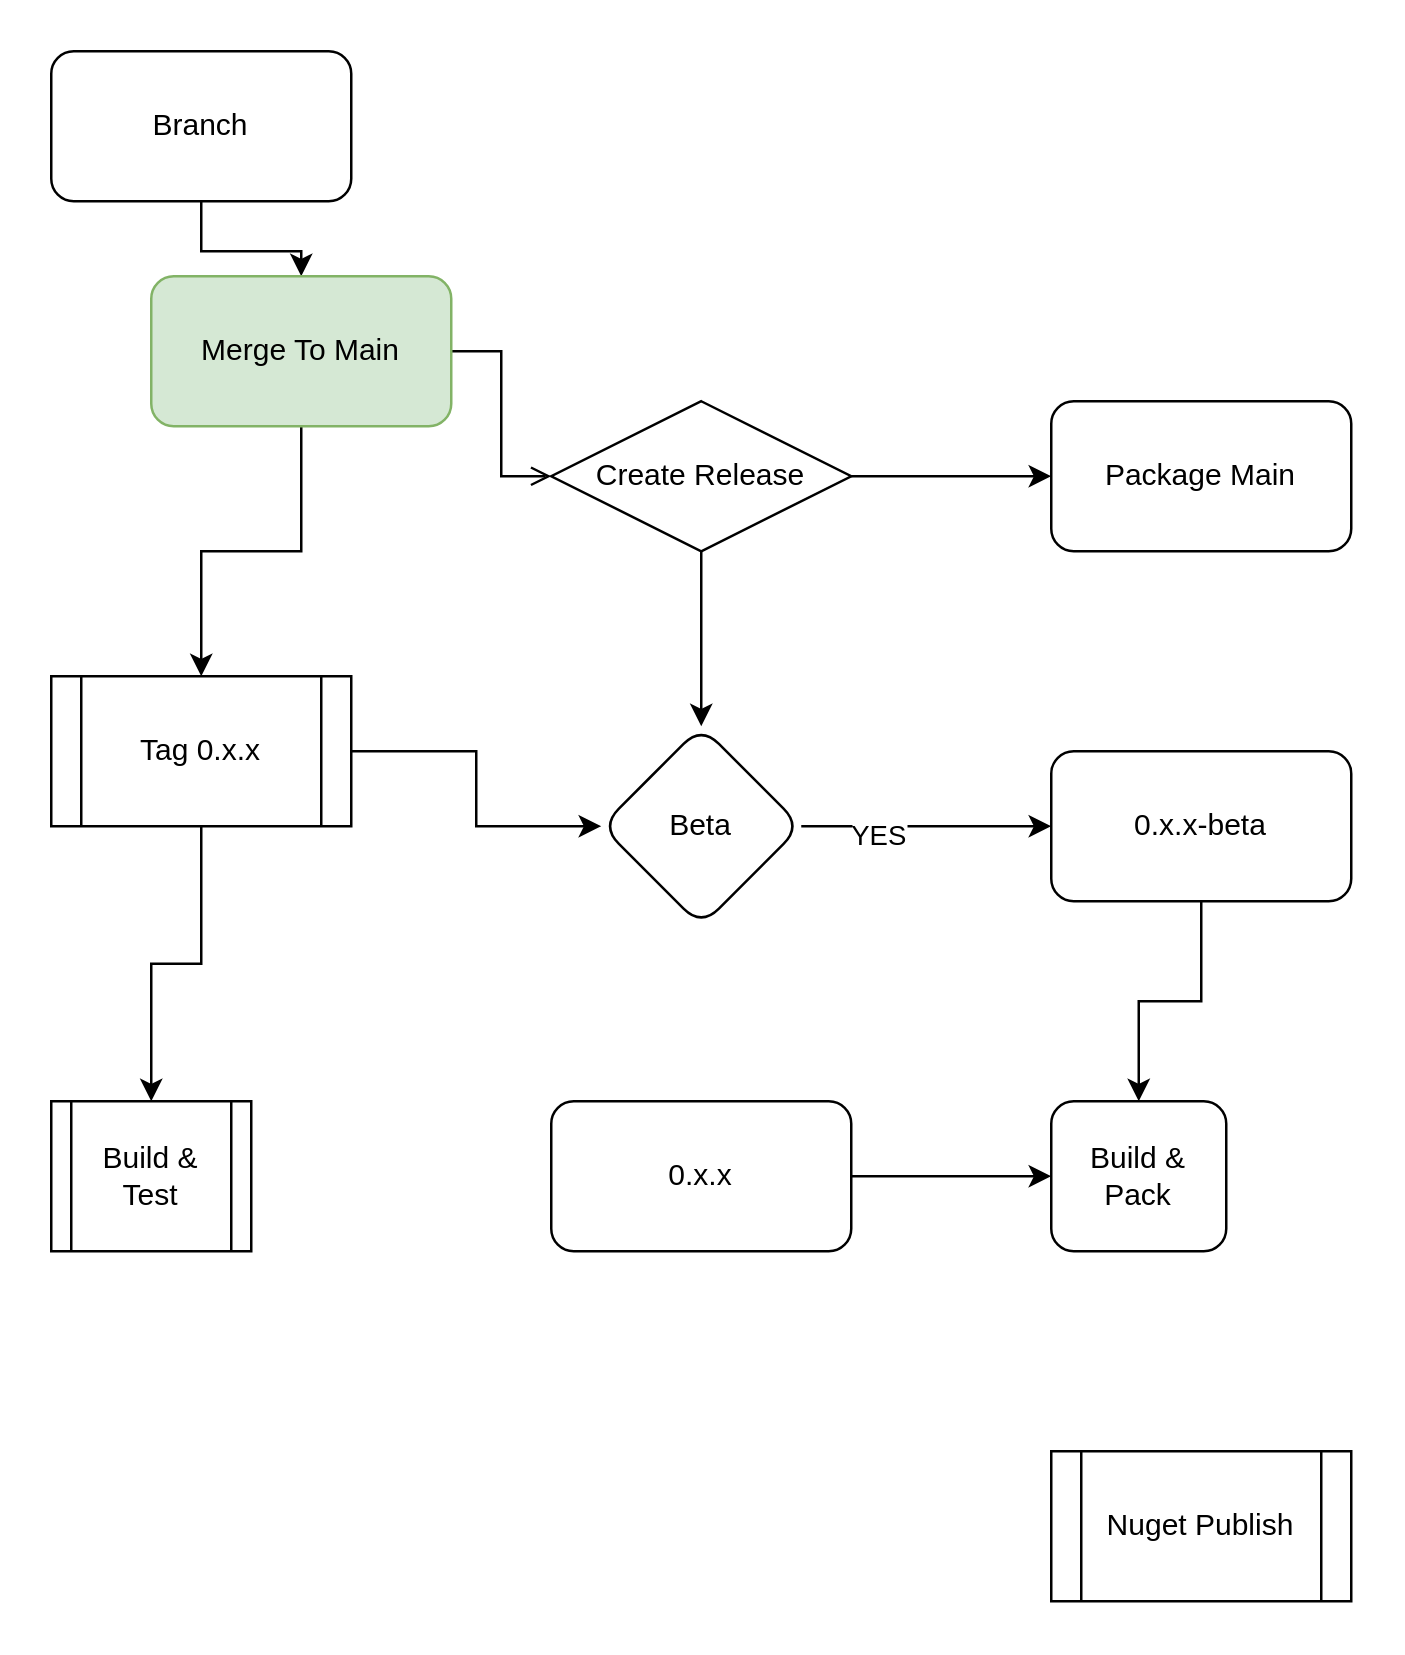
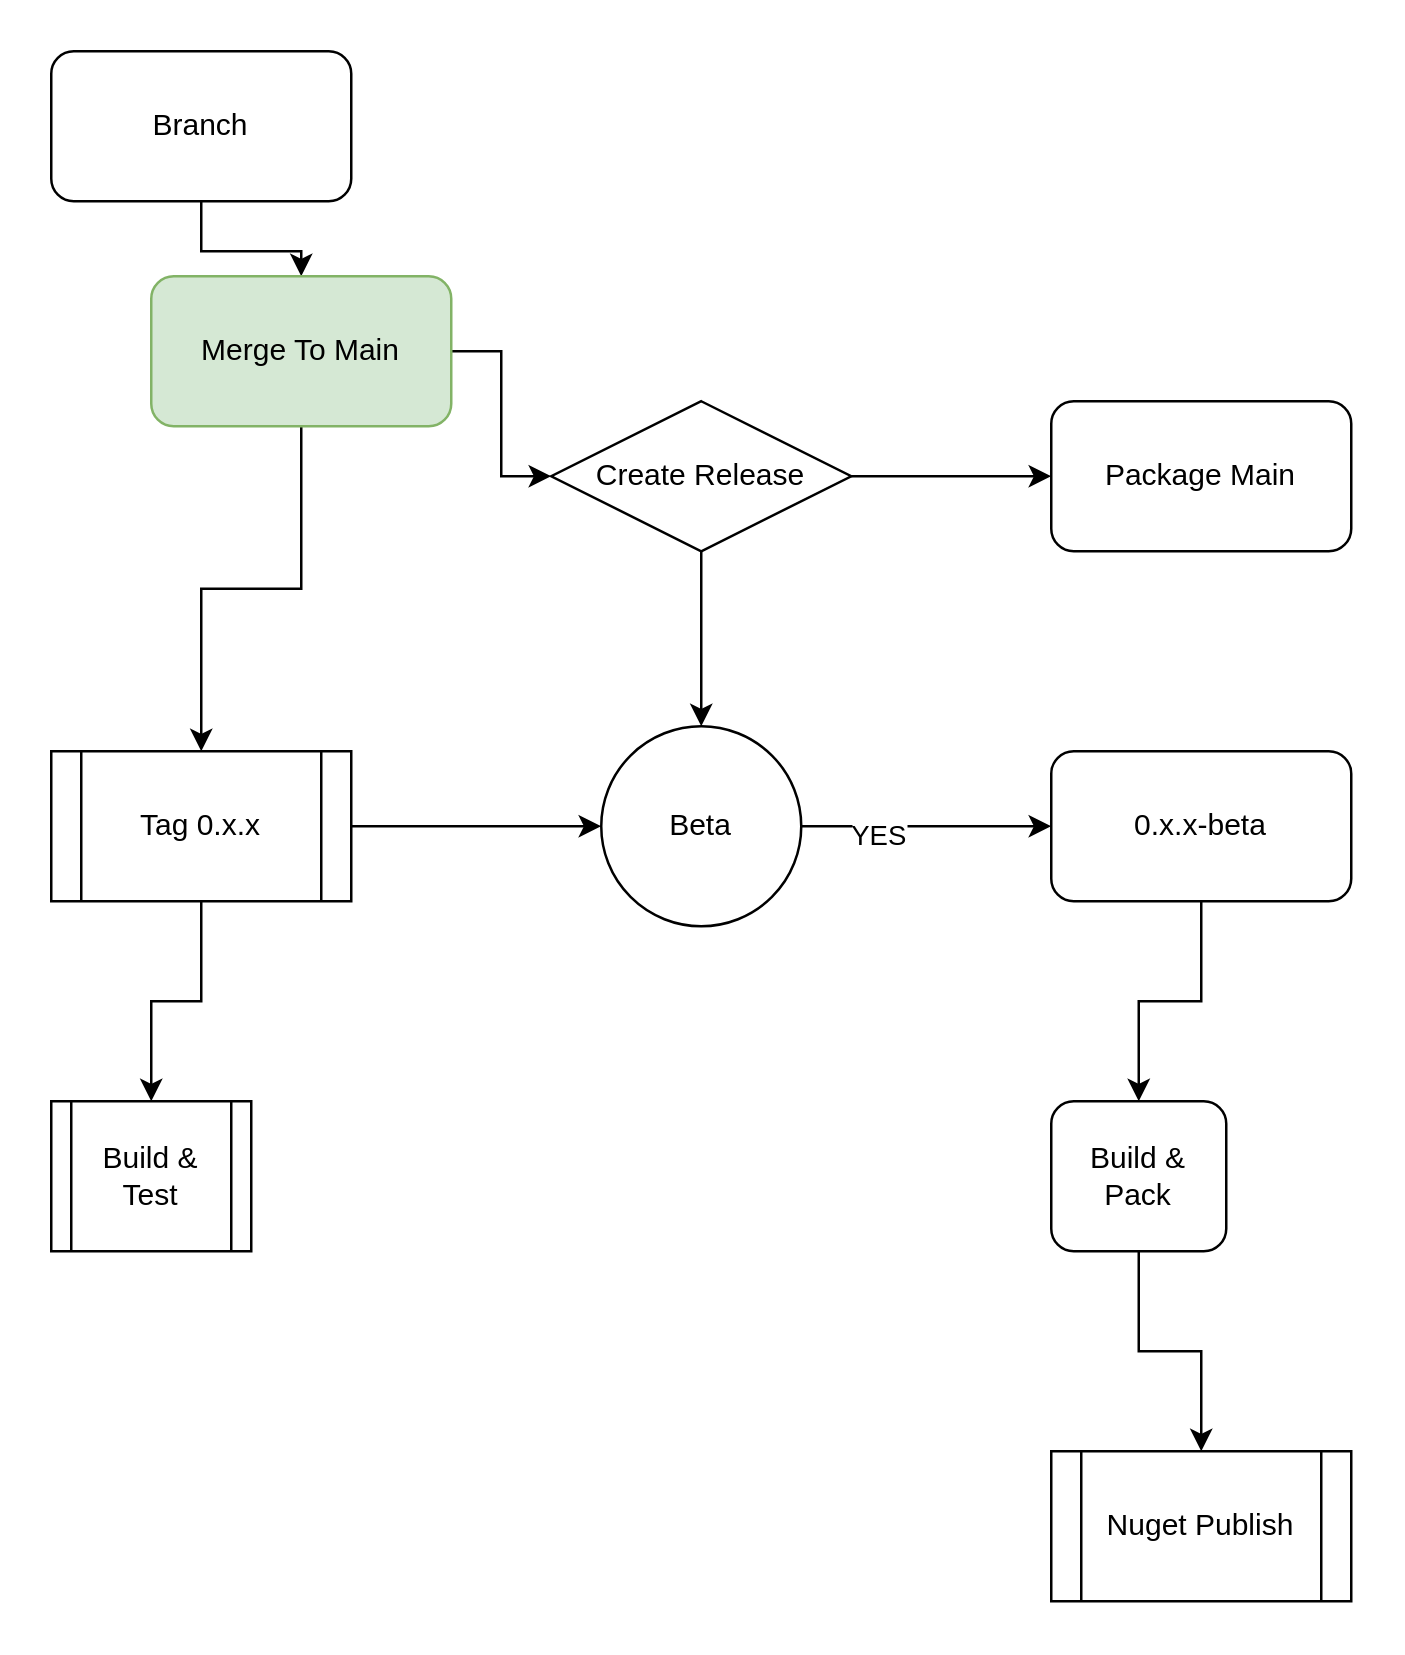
(537, 476) -> (533, 476)
(201, 751) -> (201, 826)
(701, 826) -> (701, 826)
(701, 1176) -> none
(943, 1176) -> none
none -> (1162, 1351)
